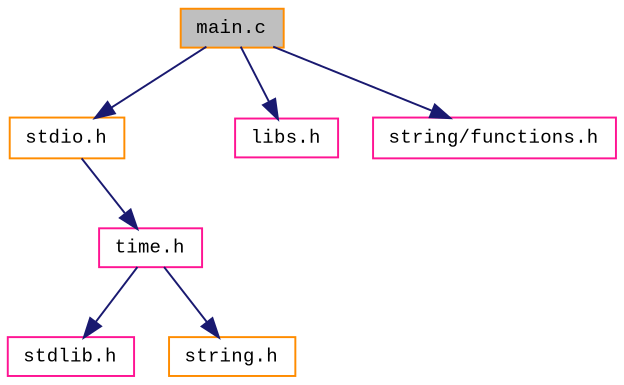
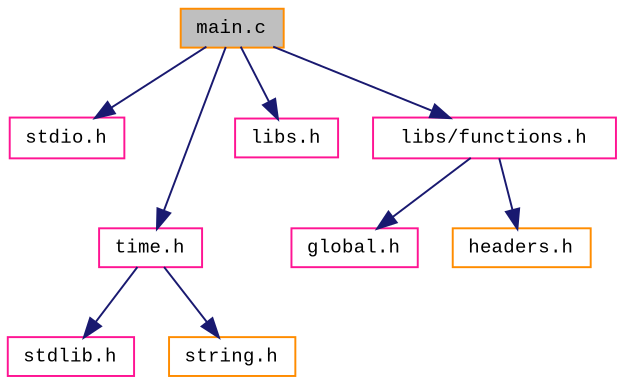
(67, 138) -> (67, 138)
(495, 138) -> (495, 138)
(103, 186) -> (195, 129)
none -> (355, 248)
none -> (522, 248)
